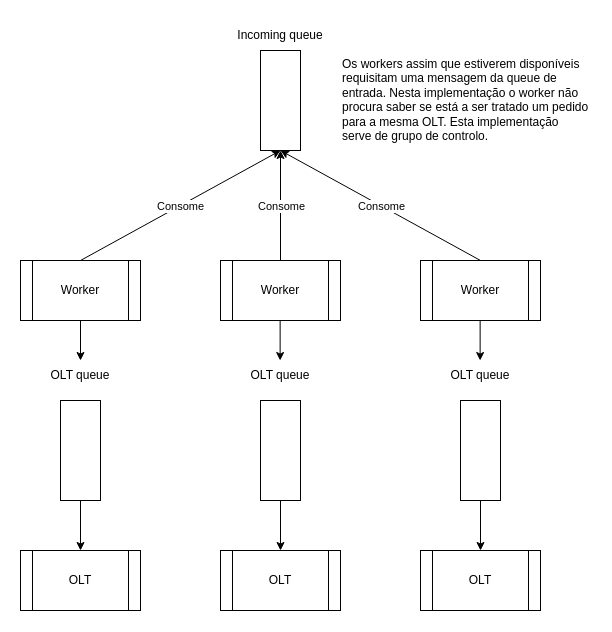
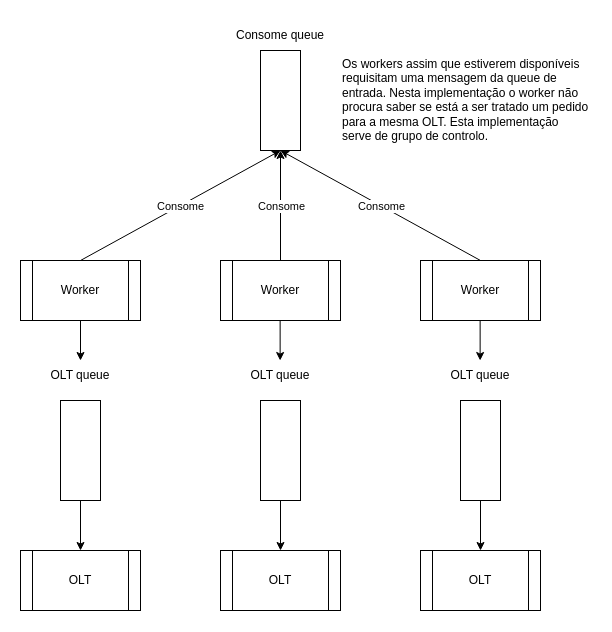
(281, 36) -> (281, 36)
